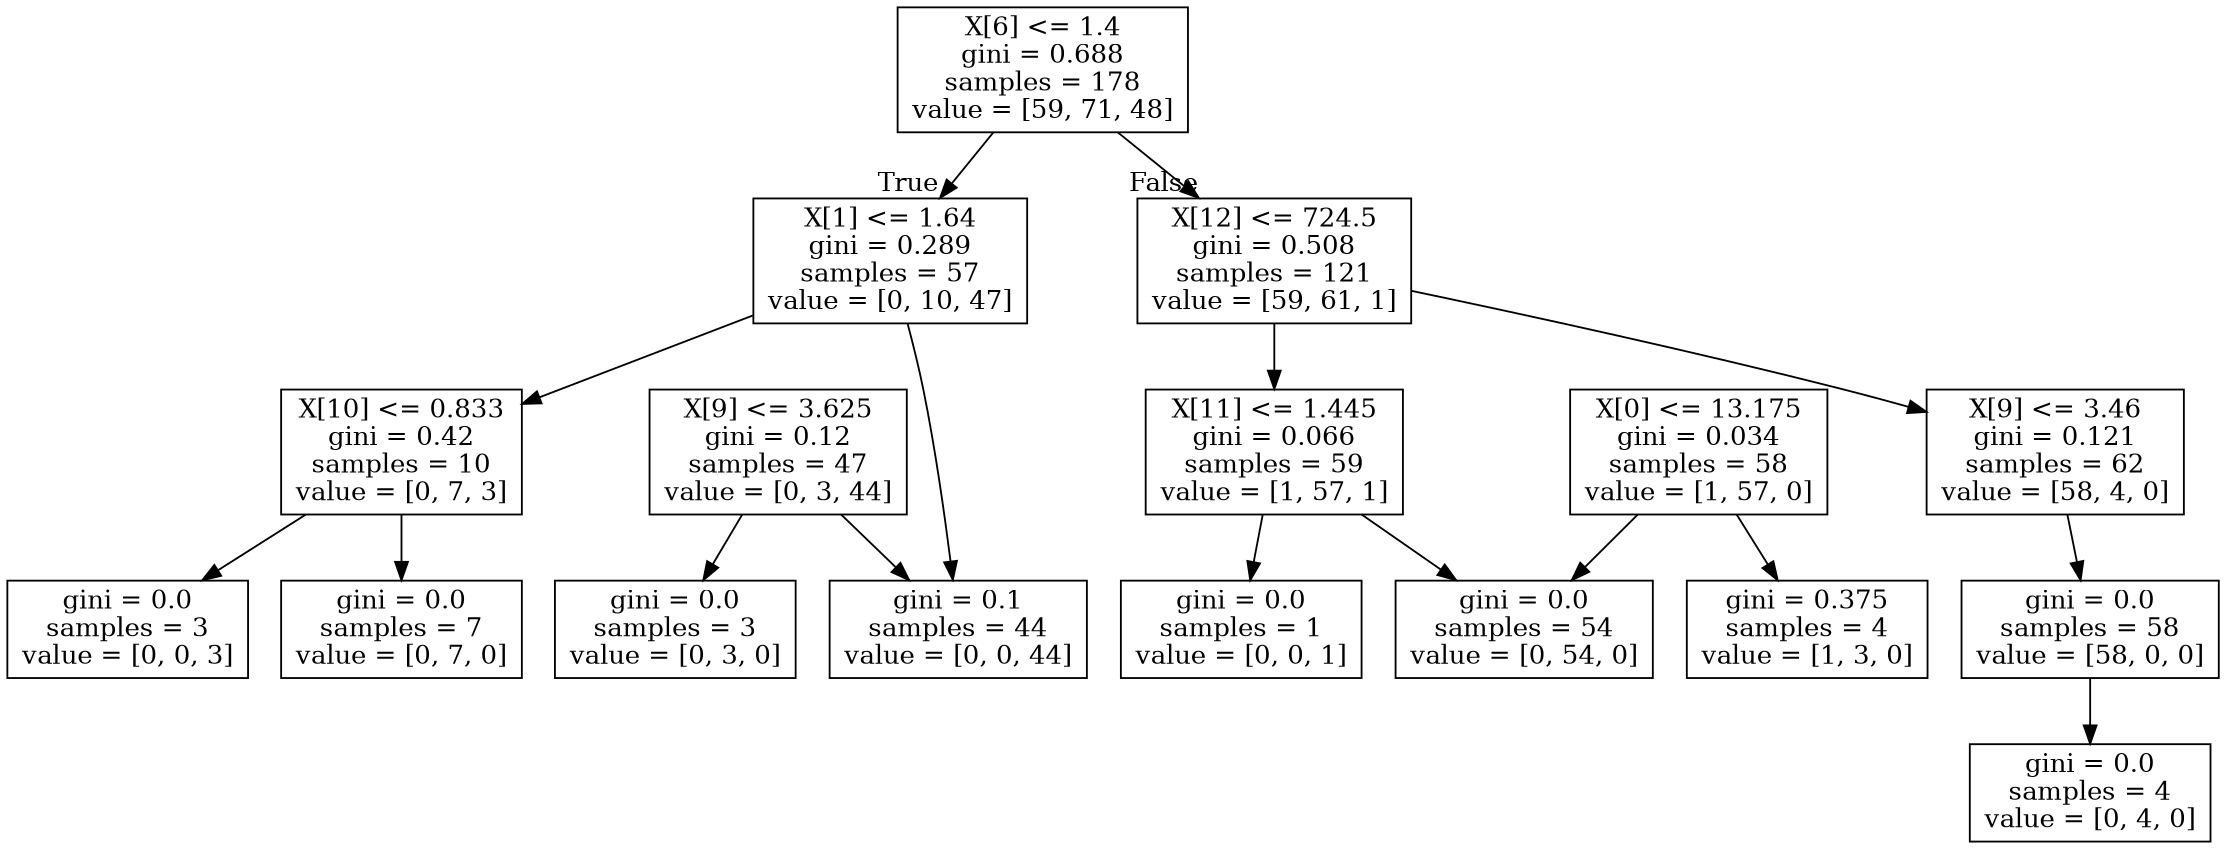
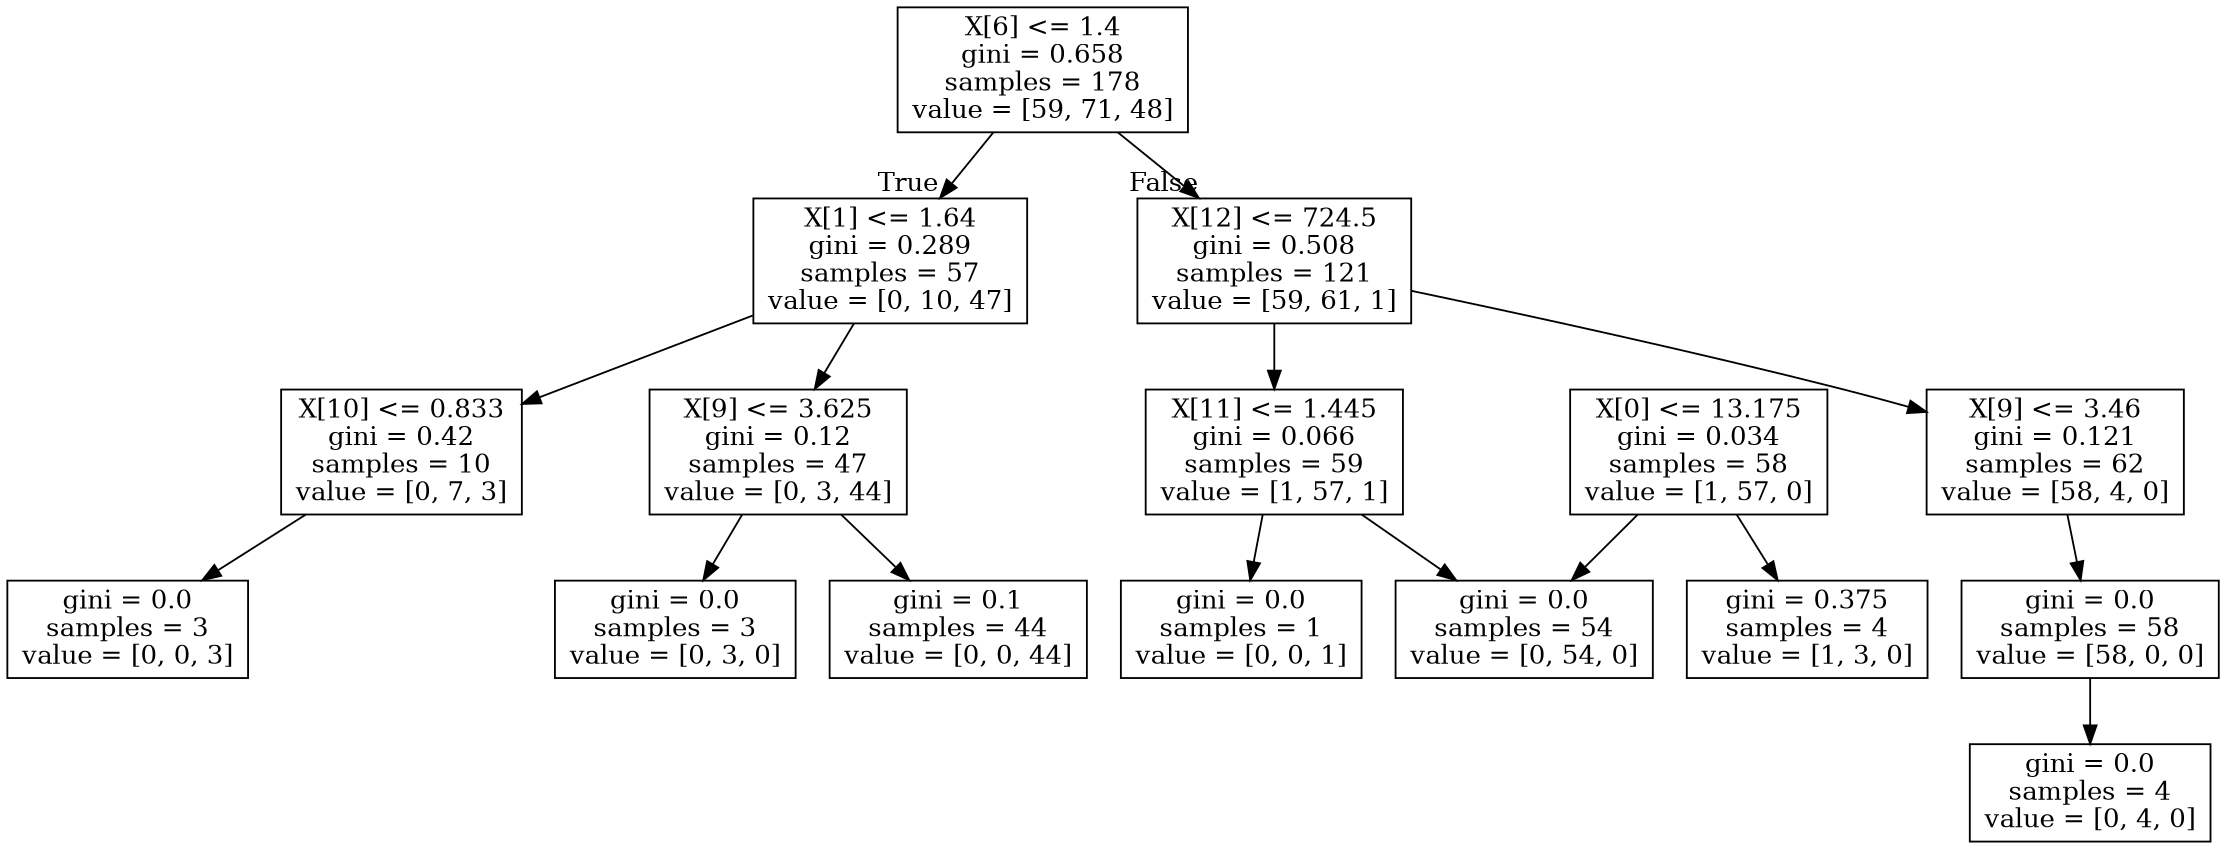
(1043, 70) -> (1043, 70)
(933, 442) -> (839, 348)
(401, 629) -> none
